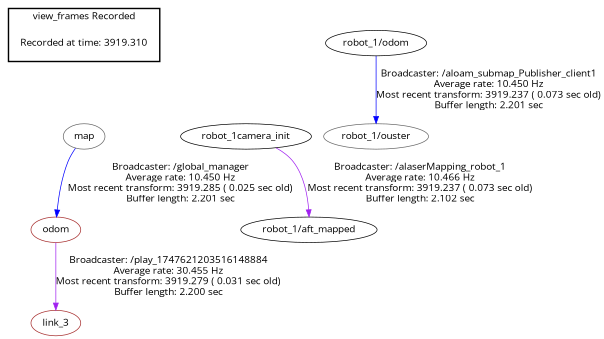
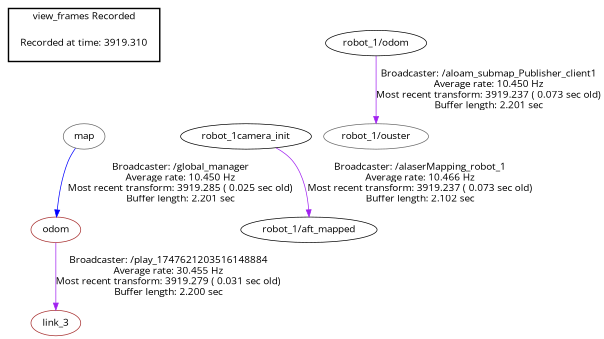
(376, 86) -> (376, 86)
